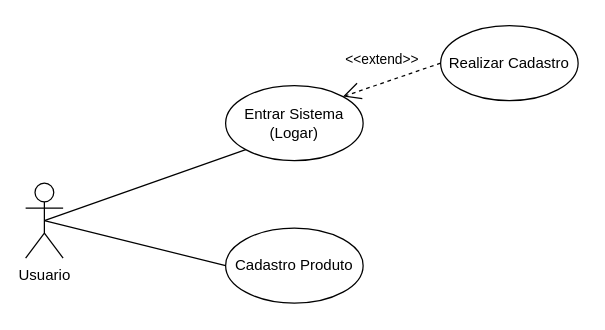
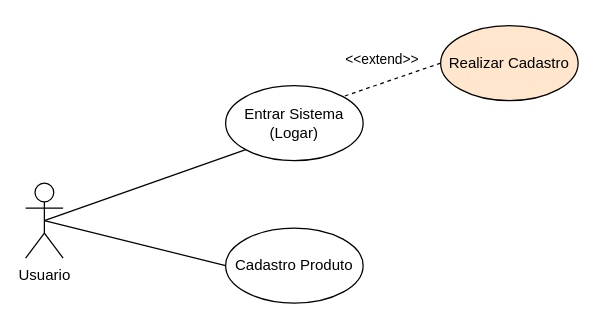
(509, 63) -> (509, 63)
(348, 95) -> (348, 95)
